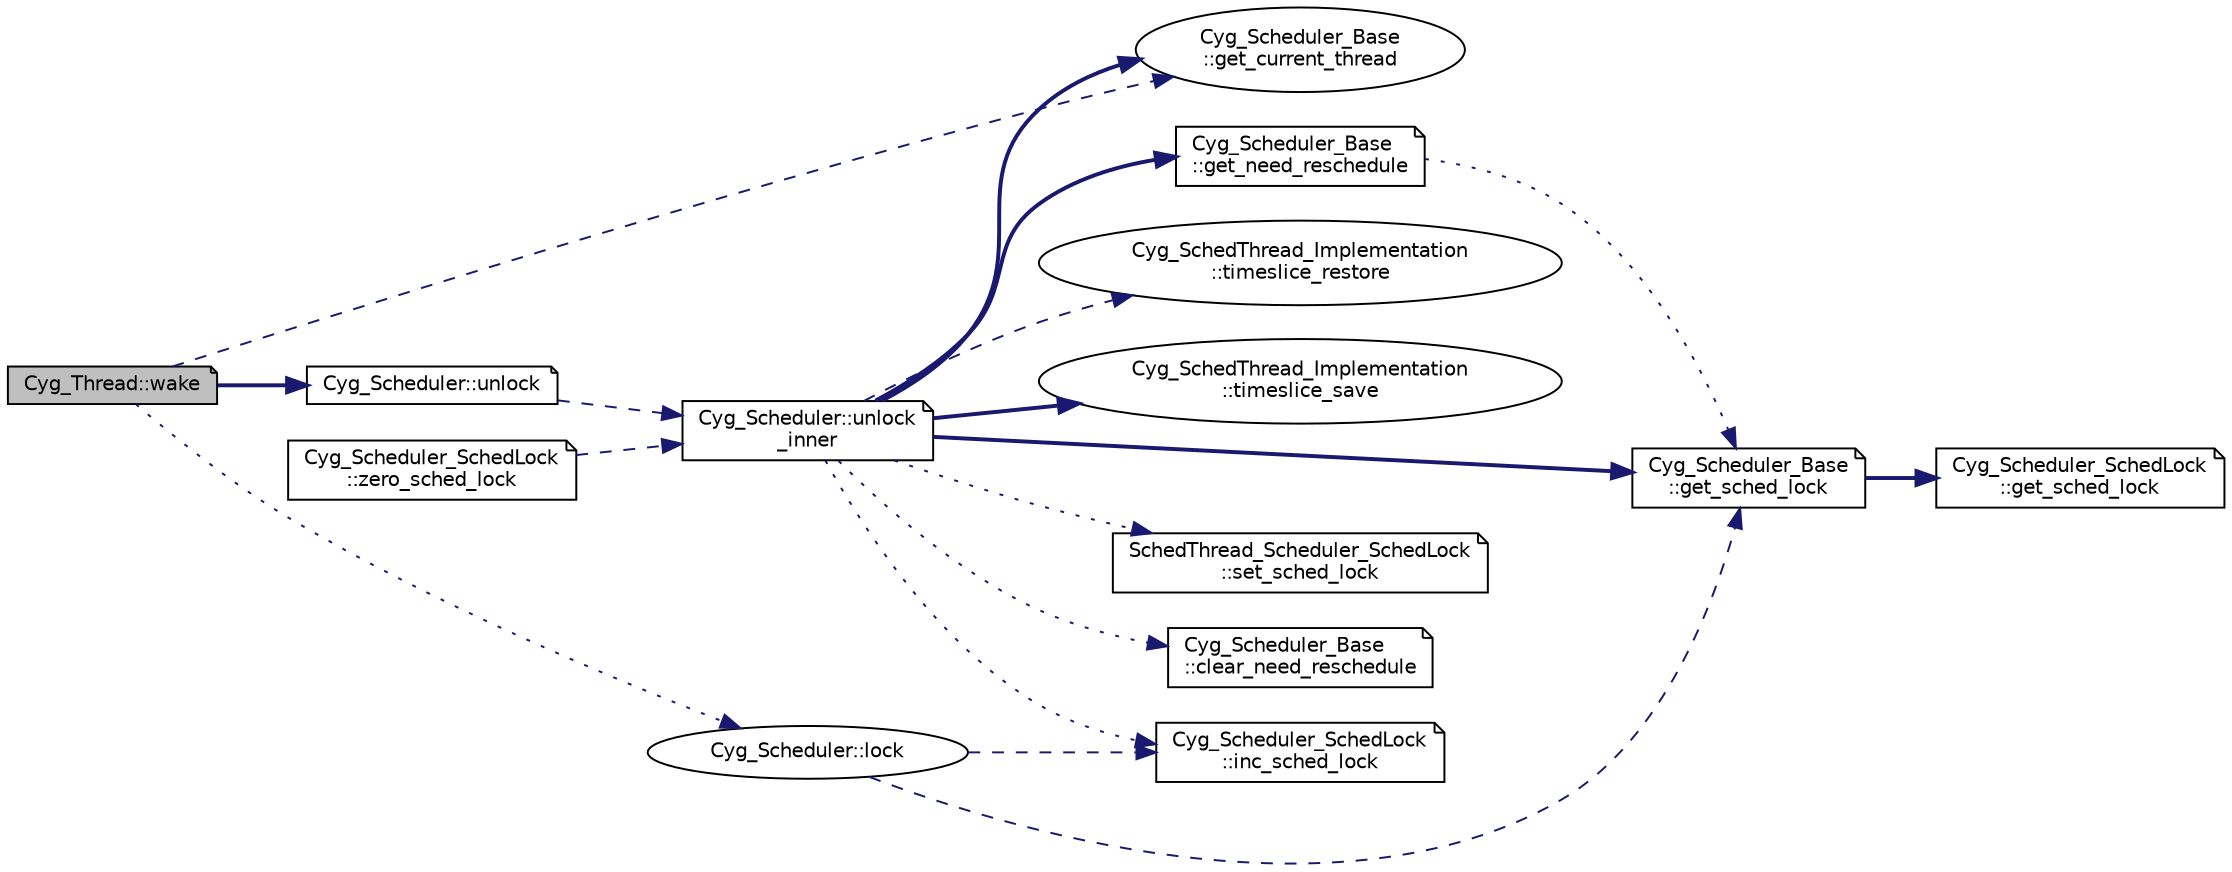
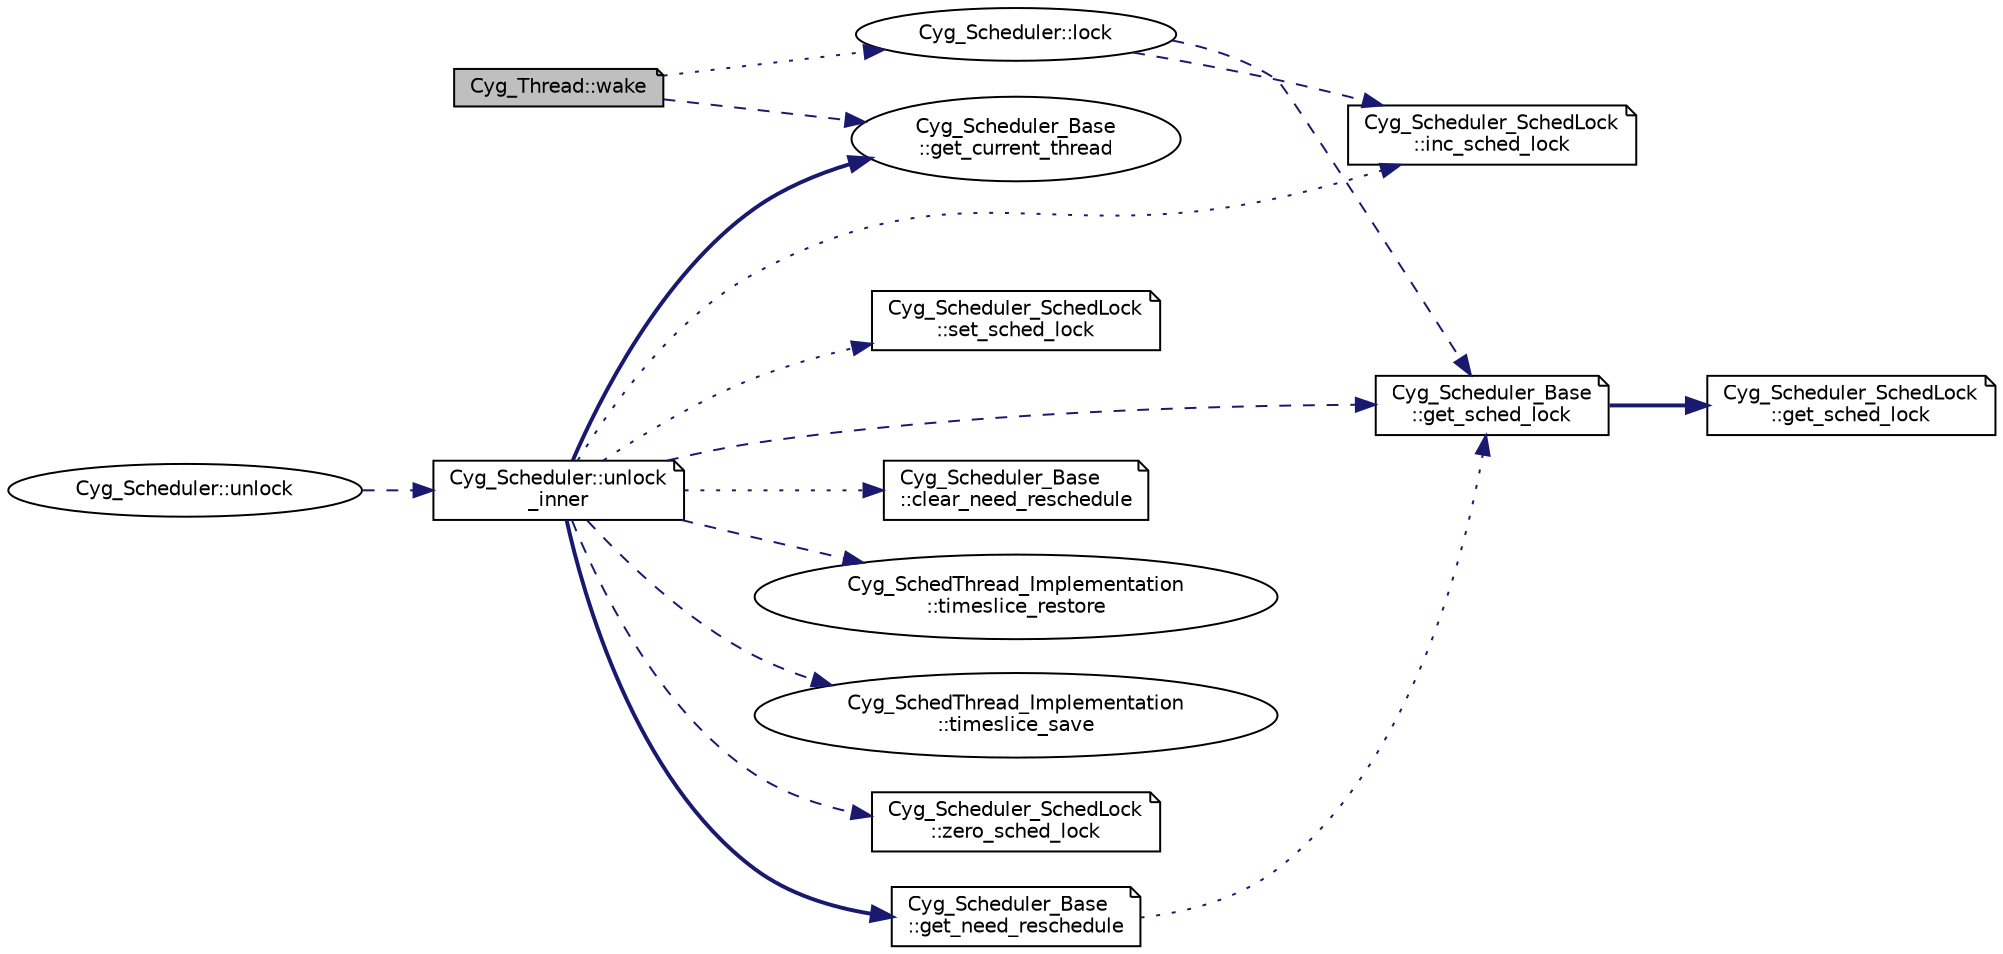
(252, 385) -> none
(432, 385) -> (185, 490)
(996, 412) -> (690, 615)
(619, 451) -> (677, 702)
(1273, 454) -> (1010, 417)
(1300, 563) -> (1016, 321)
